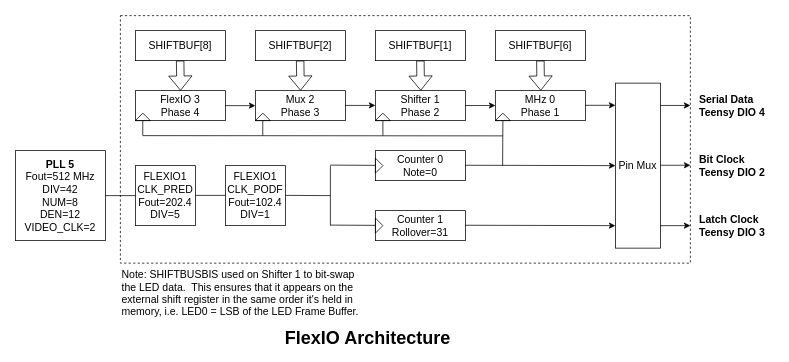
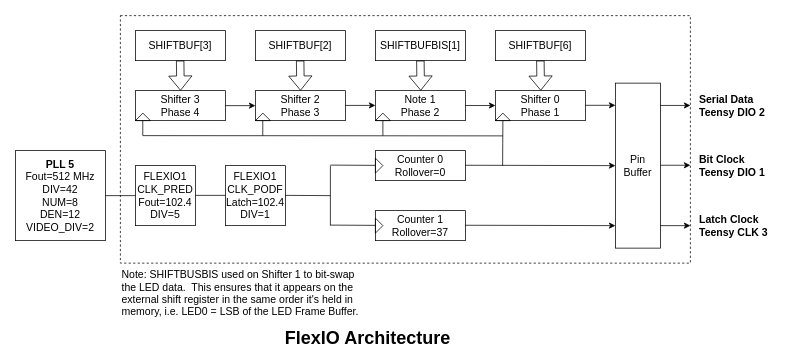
(180, 45) -> (180, 45)
(420, 45) -> (420, 45)
(180, 105) -> (180, 105)
(300, 105) -> (300, 105)
(420, 105) -> (420, 105)
(540, 105) -> (540, 105)
(732, 105) -> (732, 105)
(420, 165) -> (420, 165)
(638, 165) -> (638, 165)
(732, 165) -> (732, 165)
(60, 195) -> (60, 195)
(165, 195) -> (165, 195)
(255, 195) -> (255, 195)
(420, 225) -> (420, 225)
(732, 225) -> (732, 225)
